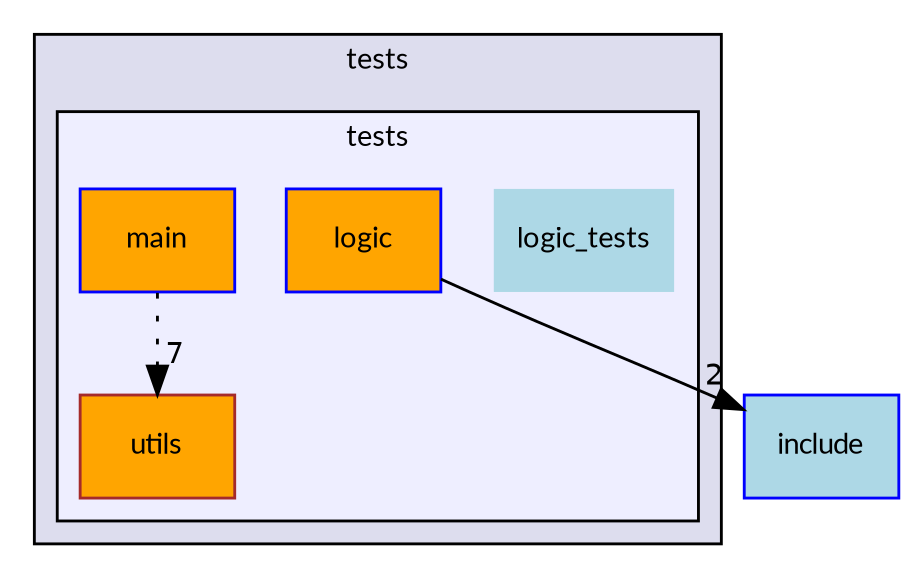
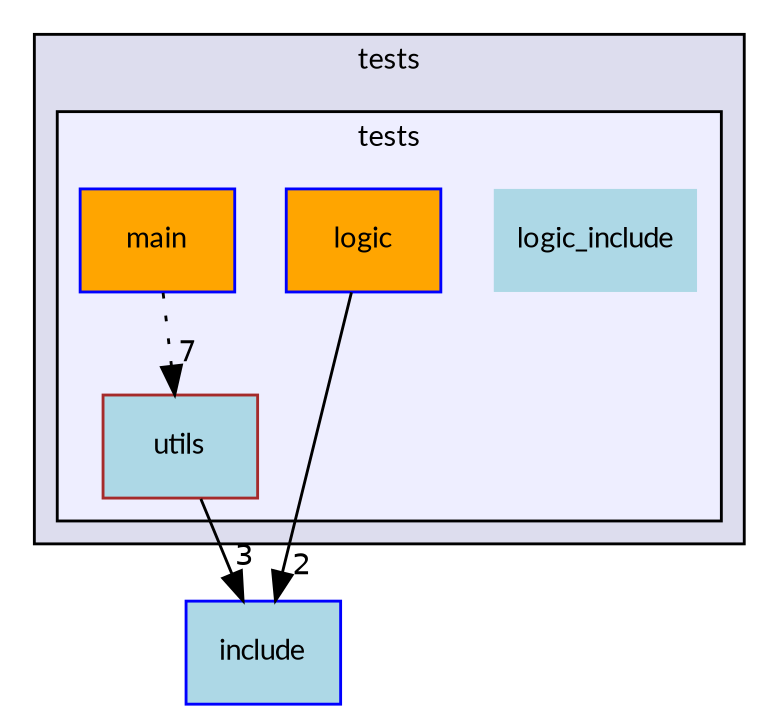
(584, 240) -> (595, 240)
(157, 447) -> (180, 447)
none -> (216, 536)
